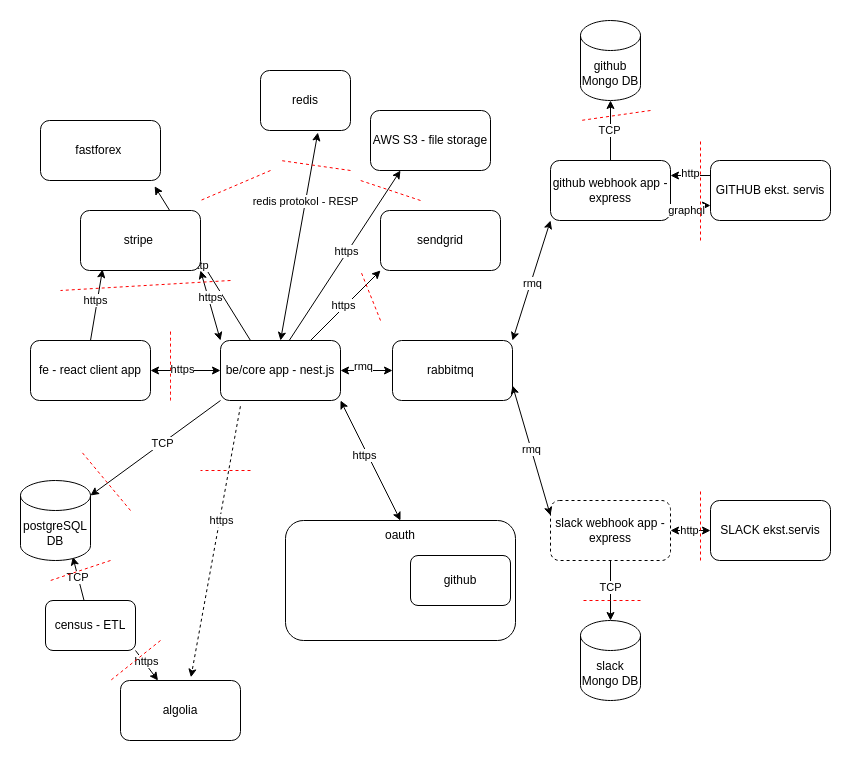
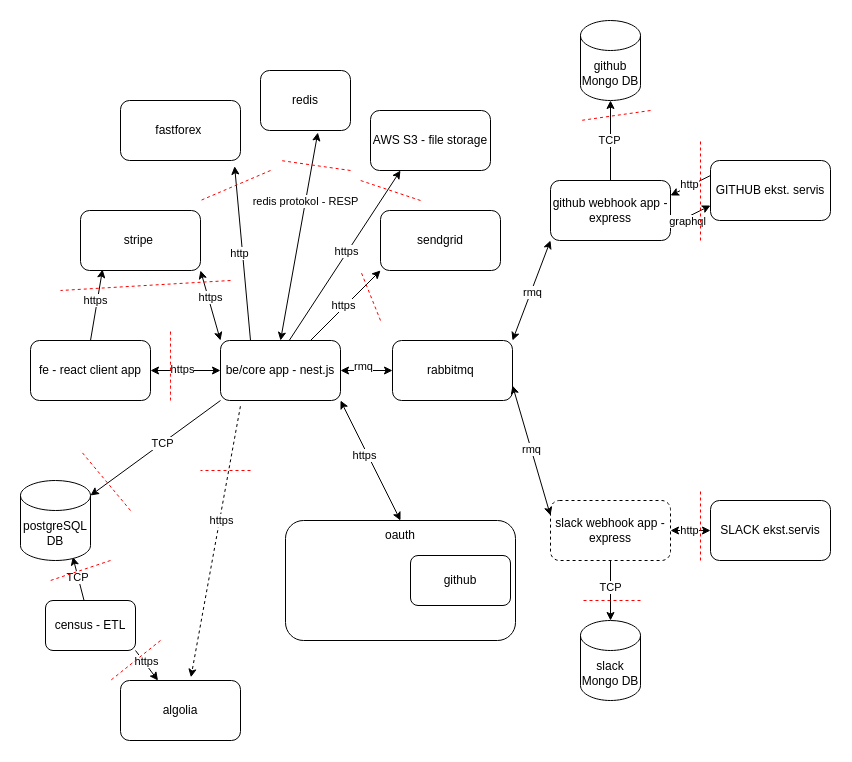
(101, 151) -> (181, 131)
(611, 191) -> (611, 211)
